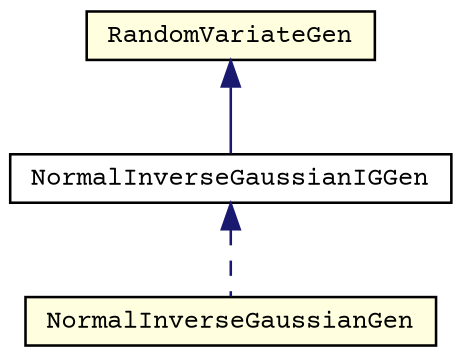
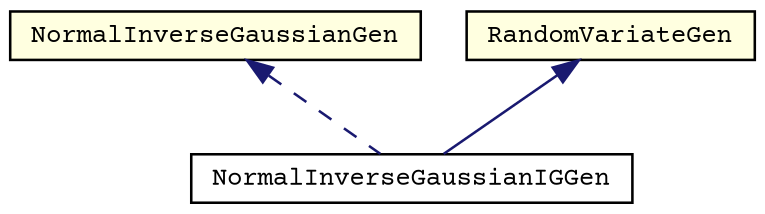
(231, 263) -> (325, 115)
